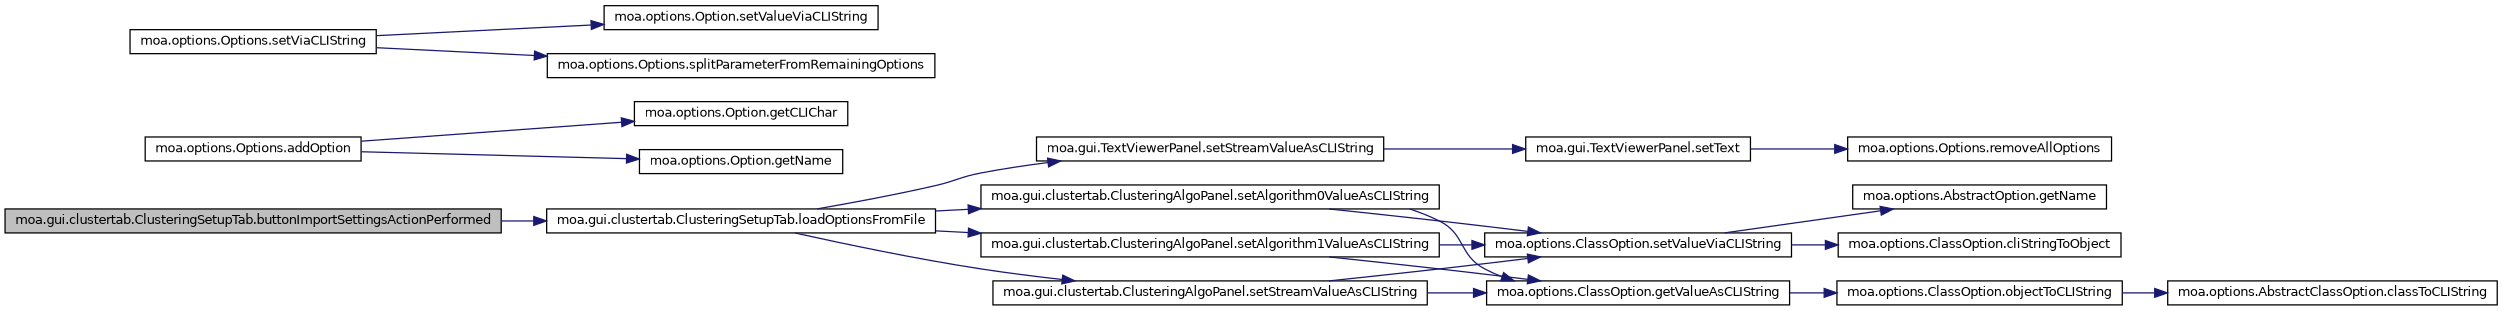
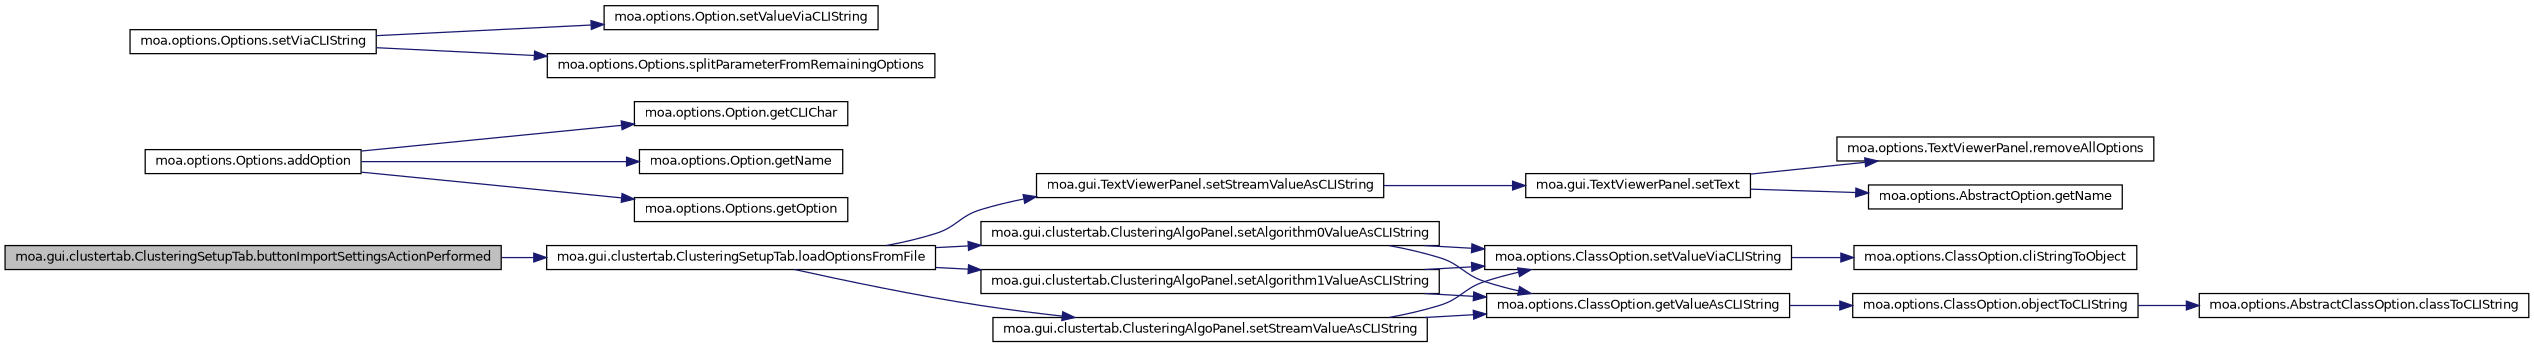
(1980, 149) -> (1995, 149)
none -> (741, 210)
(1802, 222) -> (1803, 191)
